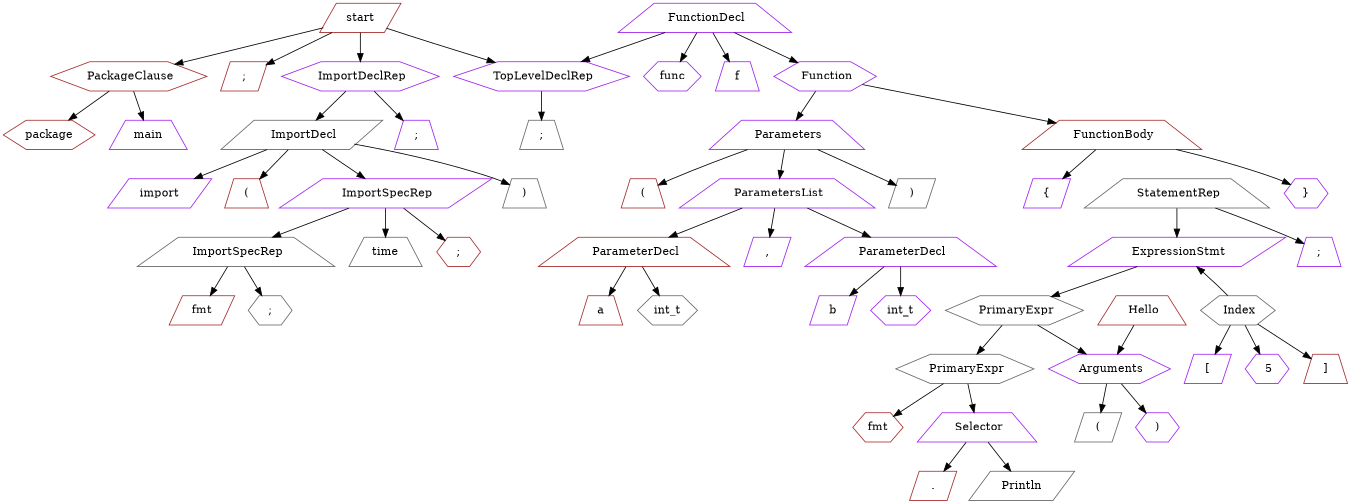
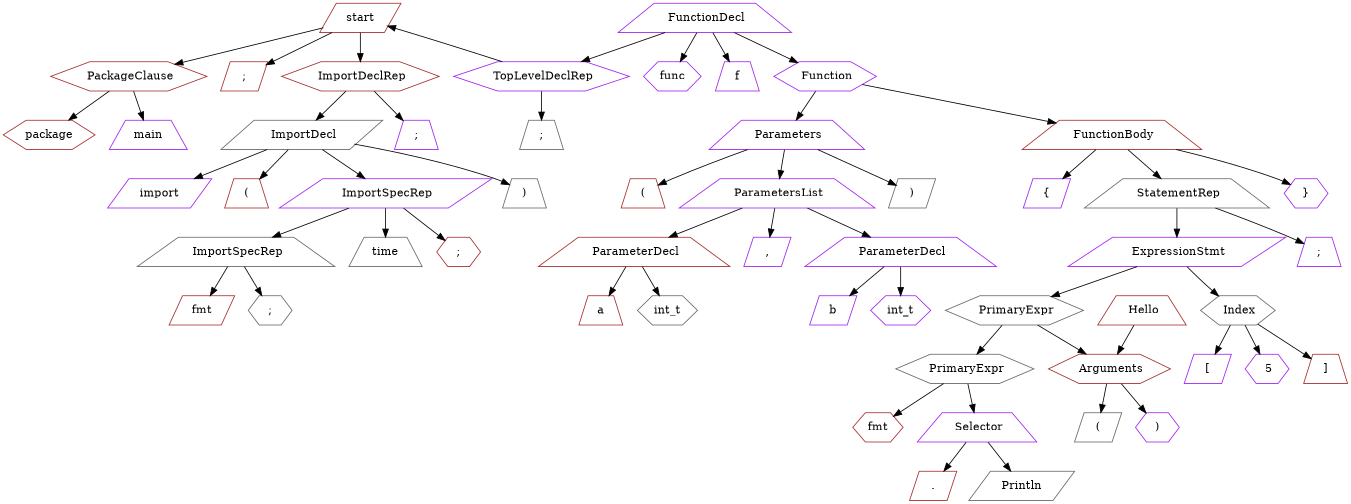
(437, 44) -> (449, 45)
(360, 76) -> (360, 76)
none -> (1141, 162)
(1216, 284) -> (1200, 279)
(1109, 369) -> (1109, 369)
